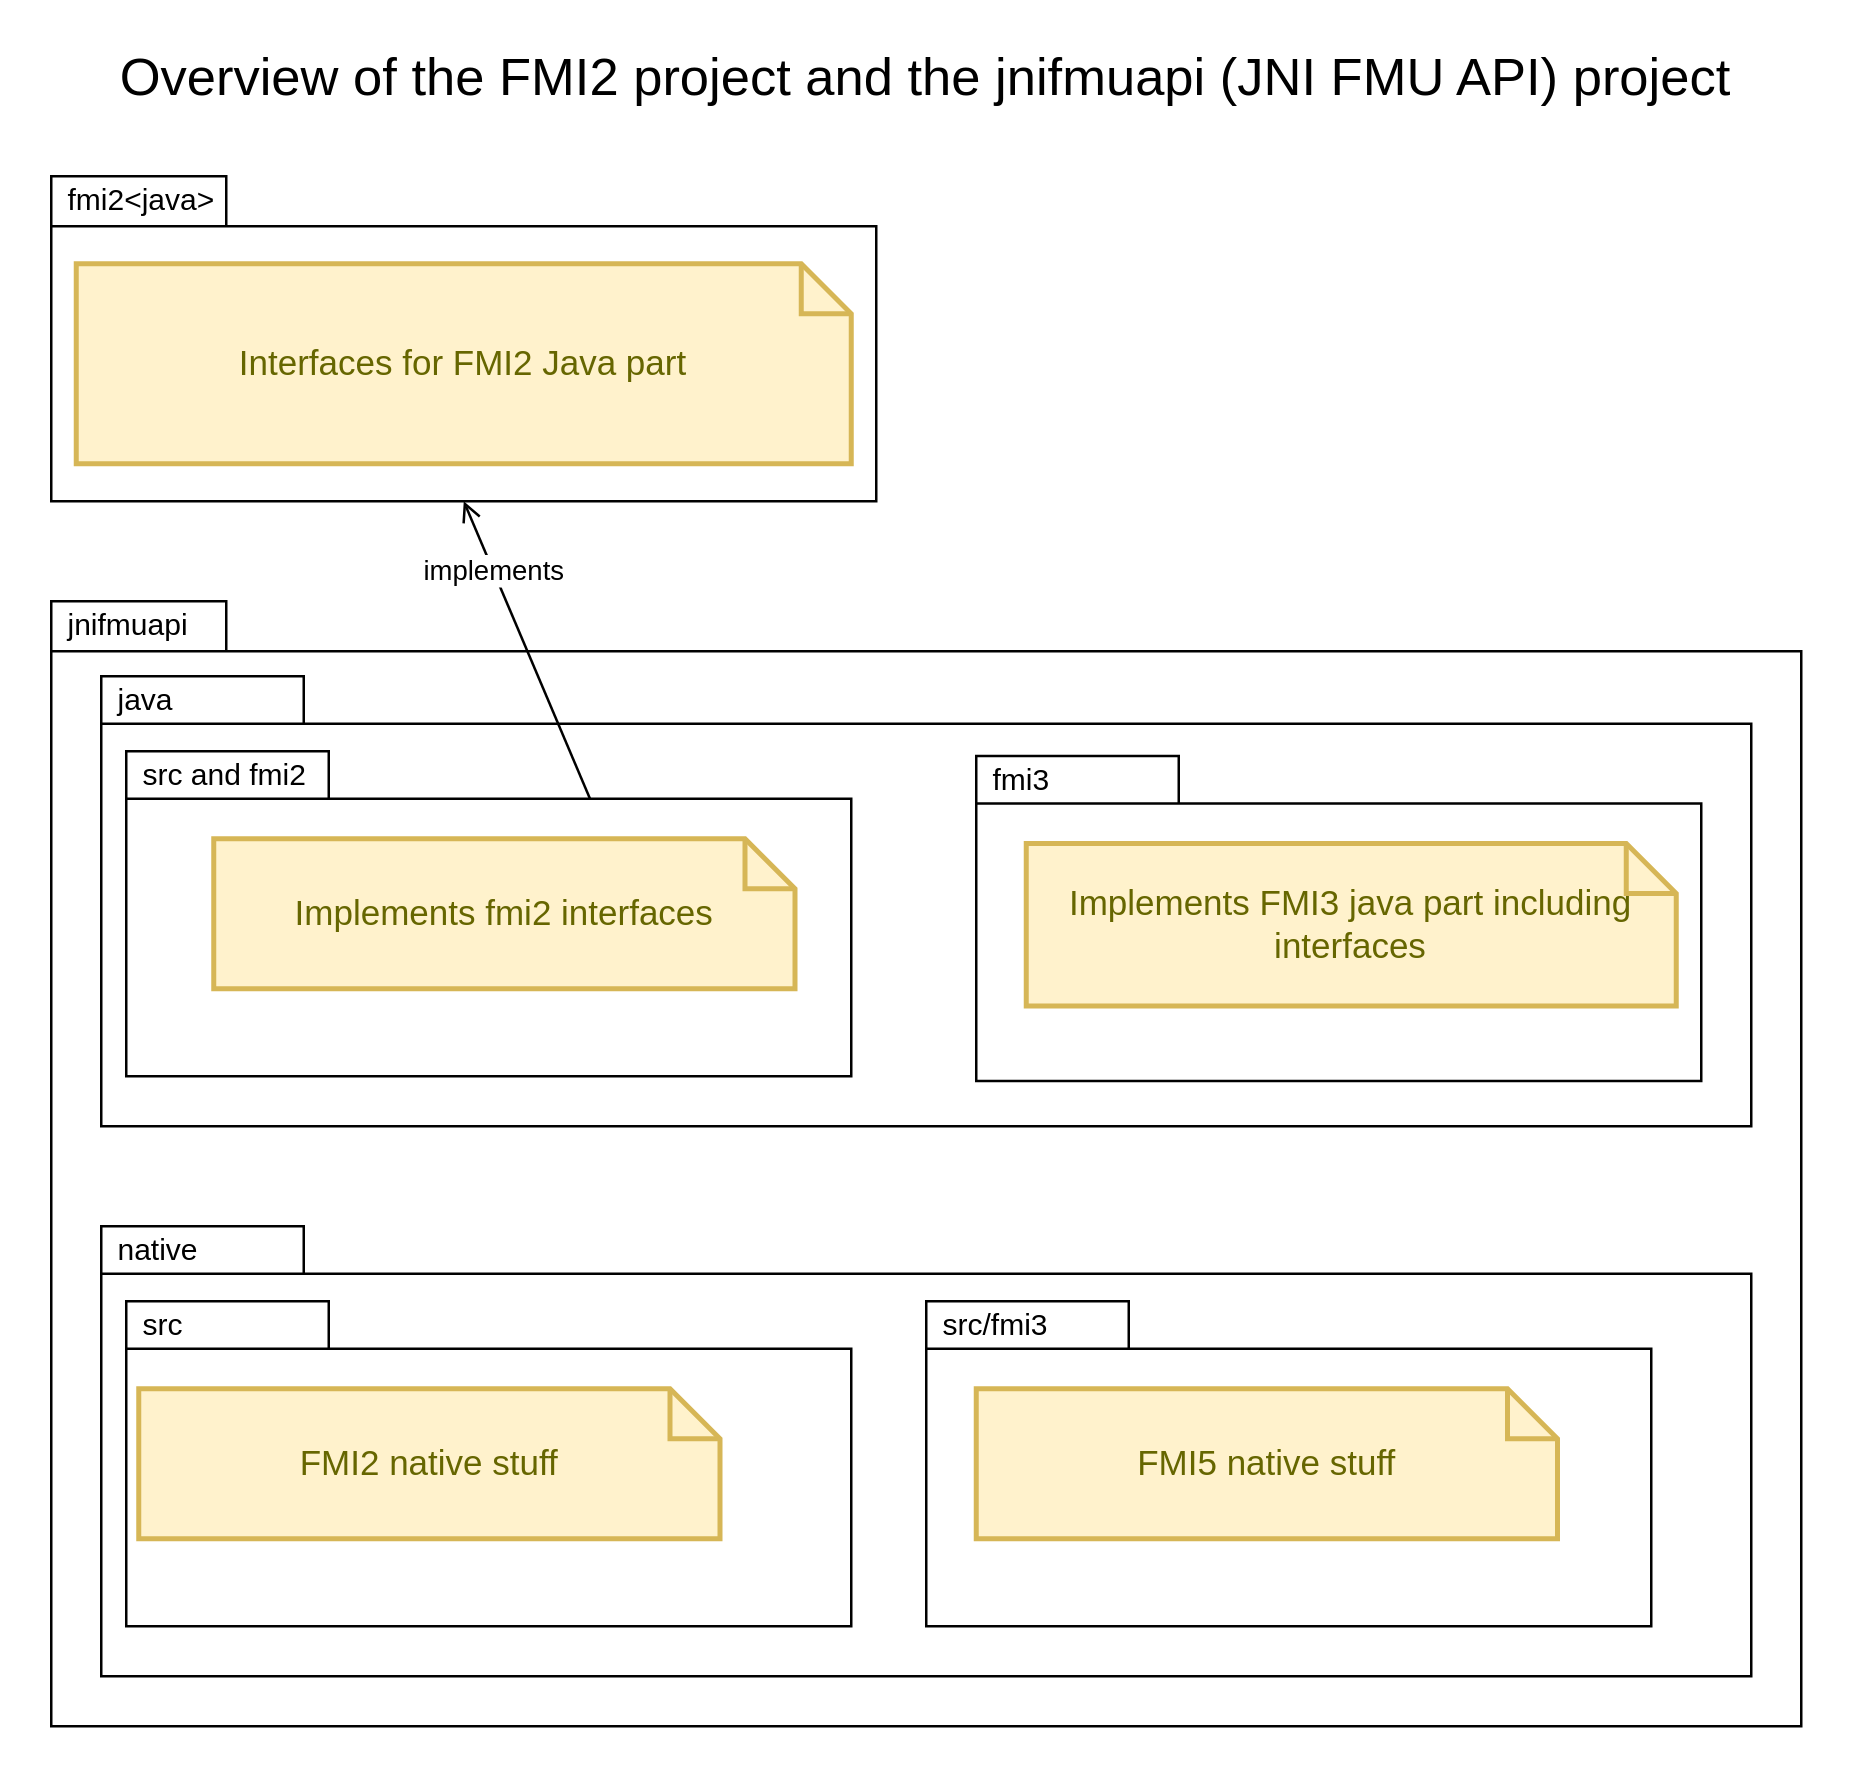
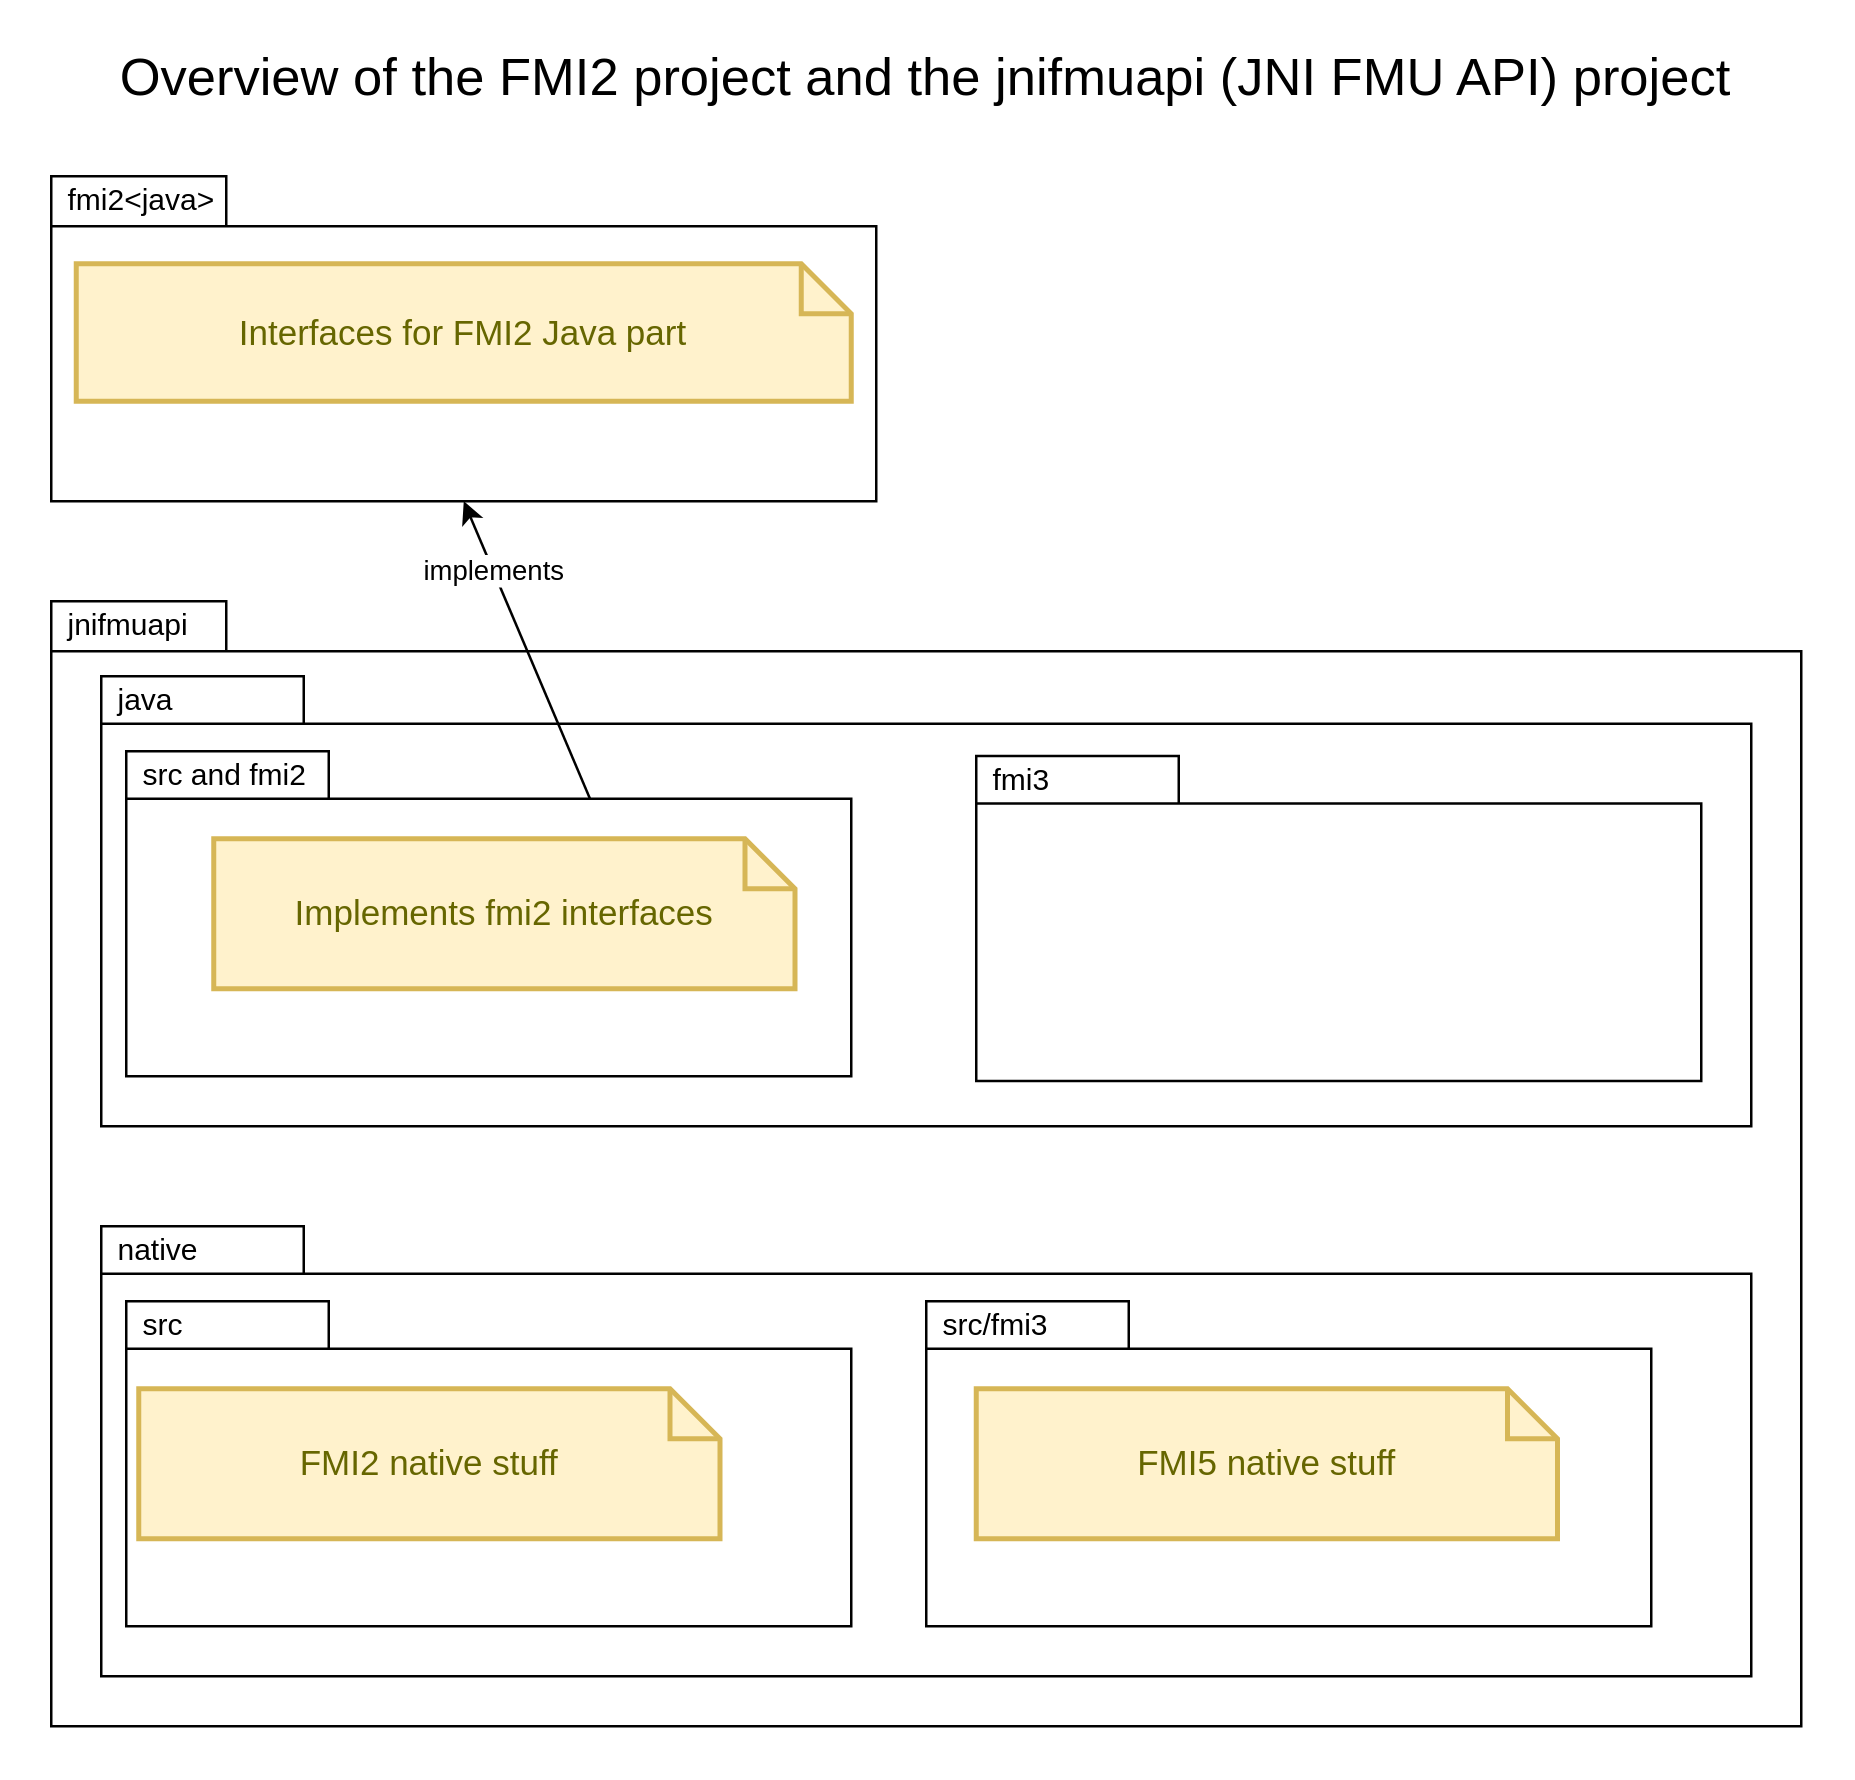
(464, 364) -> (464, 333)
(469, 514) -> (471, 518)
(1351, 925) -> none
